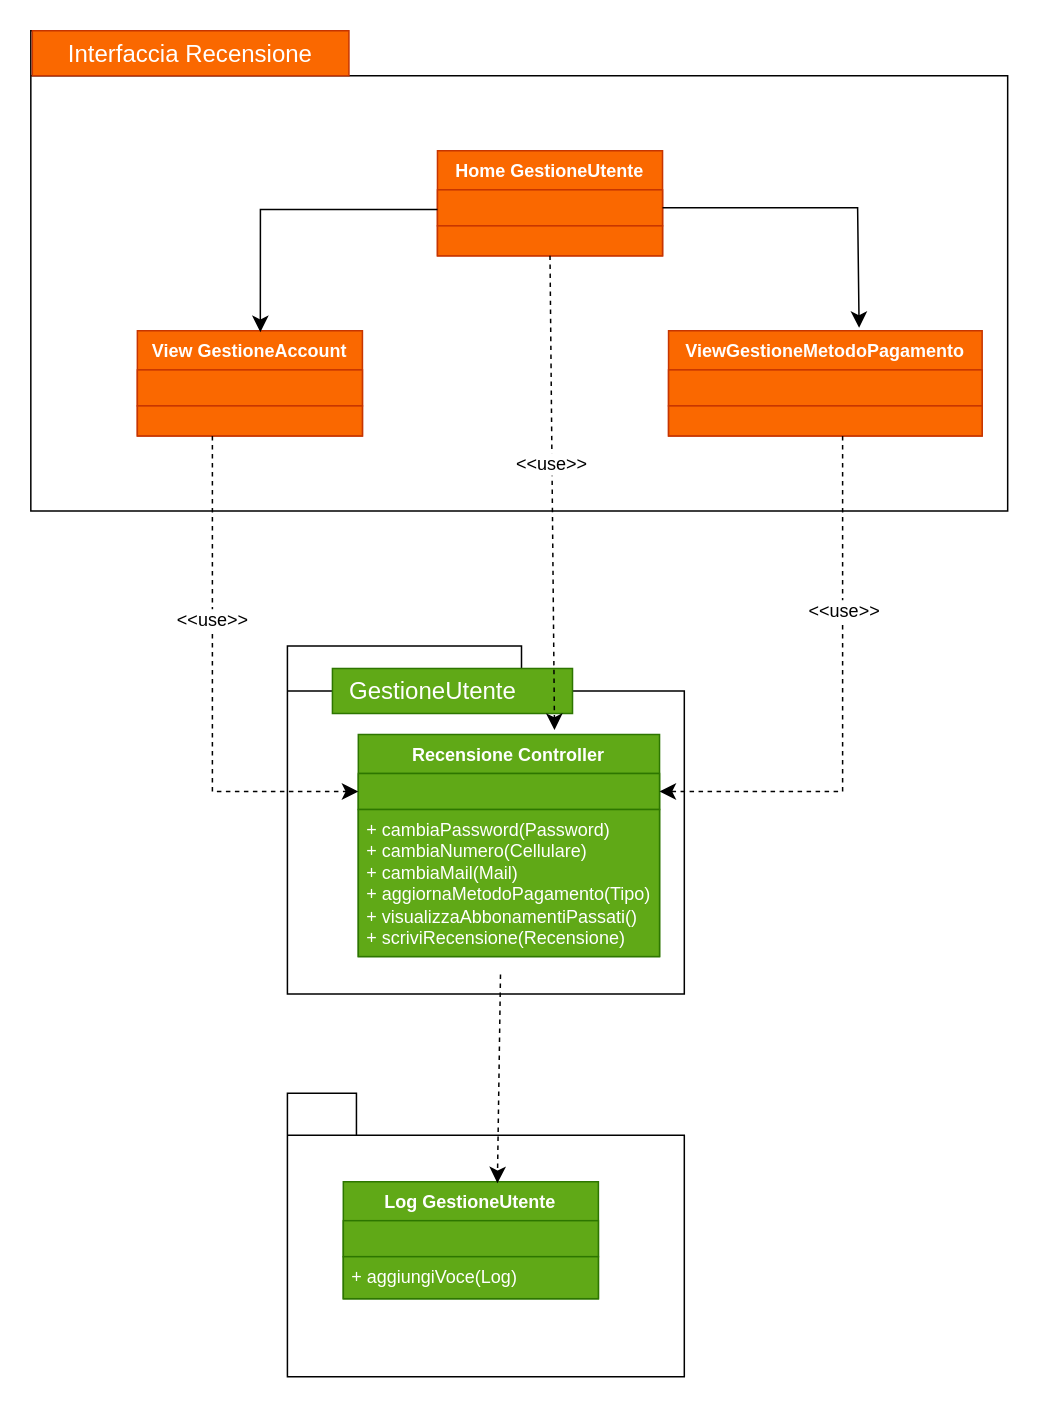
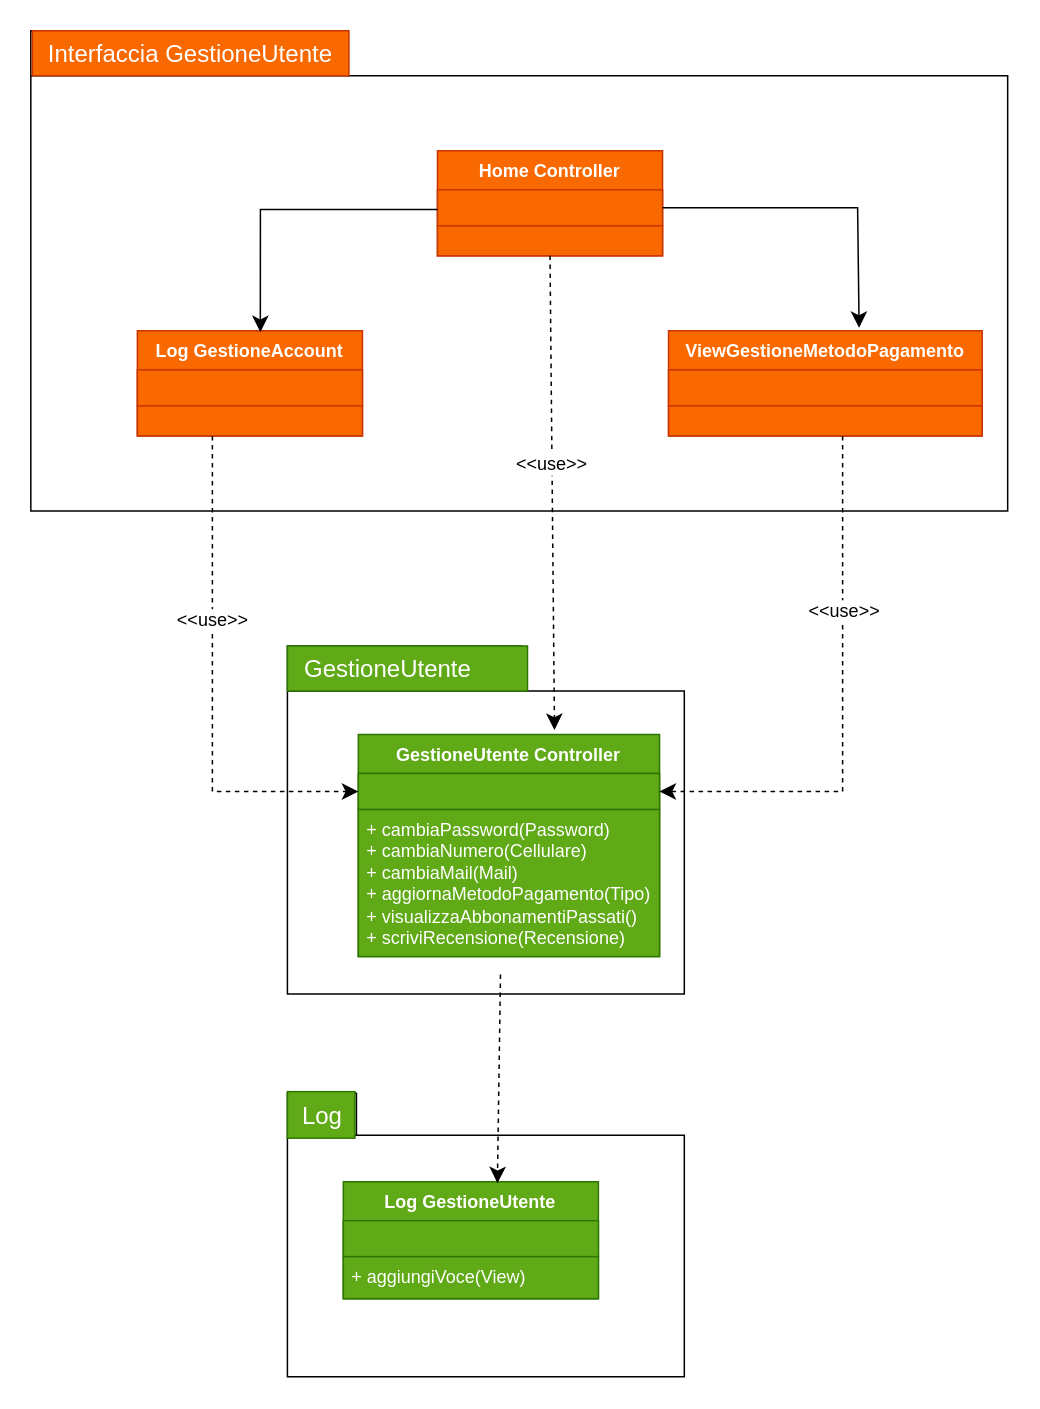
(191, 53) -> (191, 53)
(550, 172) -> (550, 172)
(250, 352) -> (250, 352)
(452, 691) -> (407, 668)
(509, 756) -> (509, 756)
none -> (321, 1115)
(440, 1278) -> (443, 1278)
